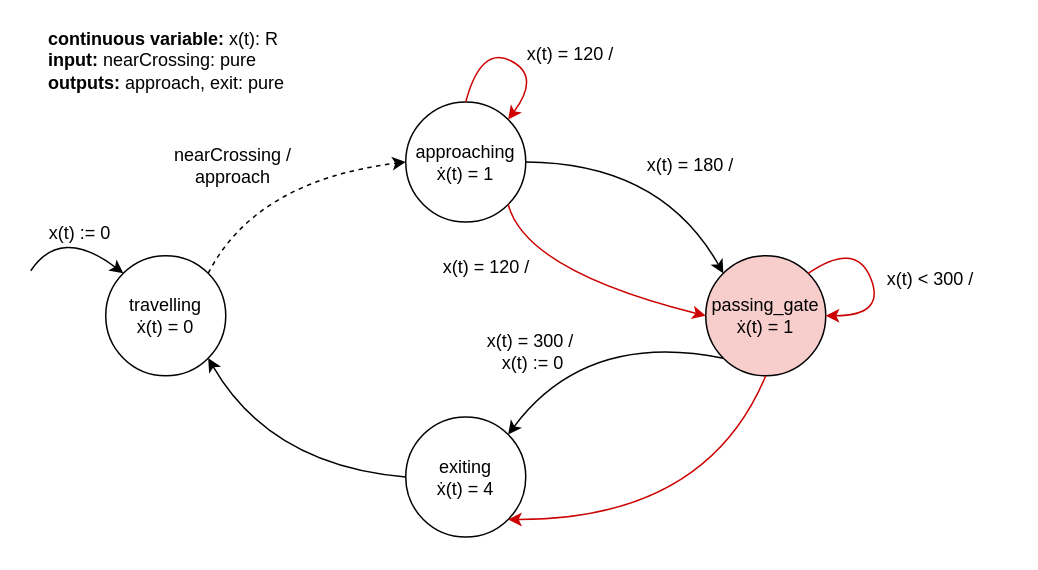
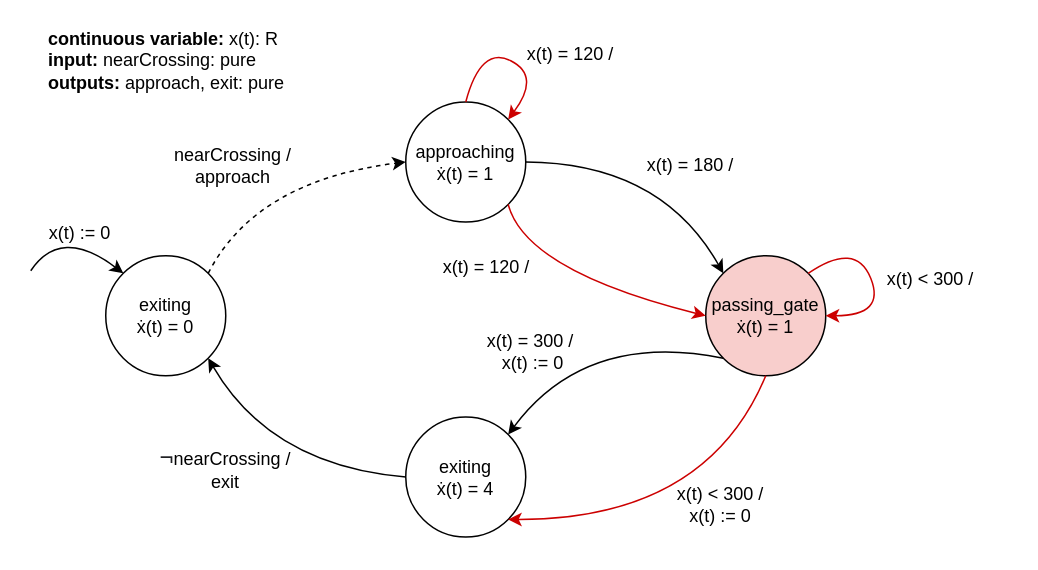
(166, 316) -> (166, 316)
none -> (226, 467)
none -> (721, 505)
